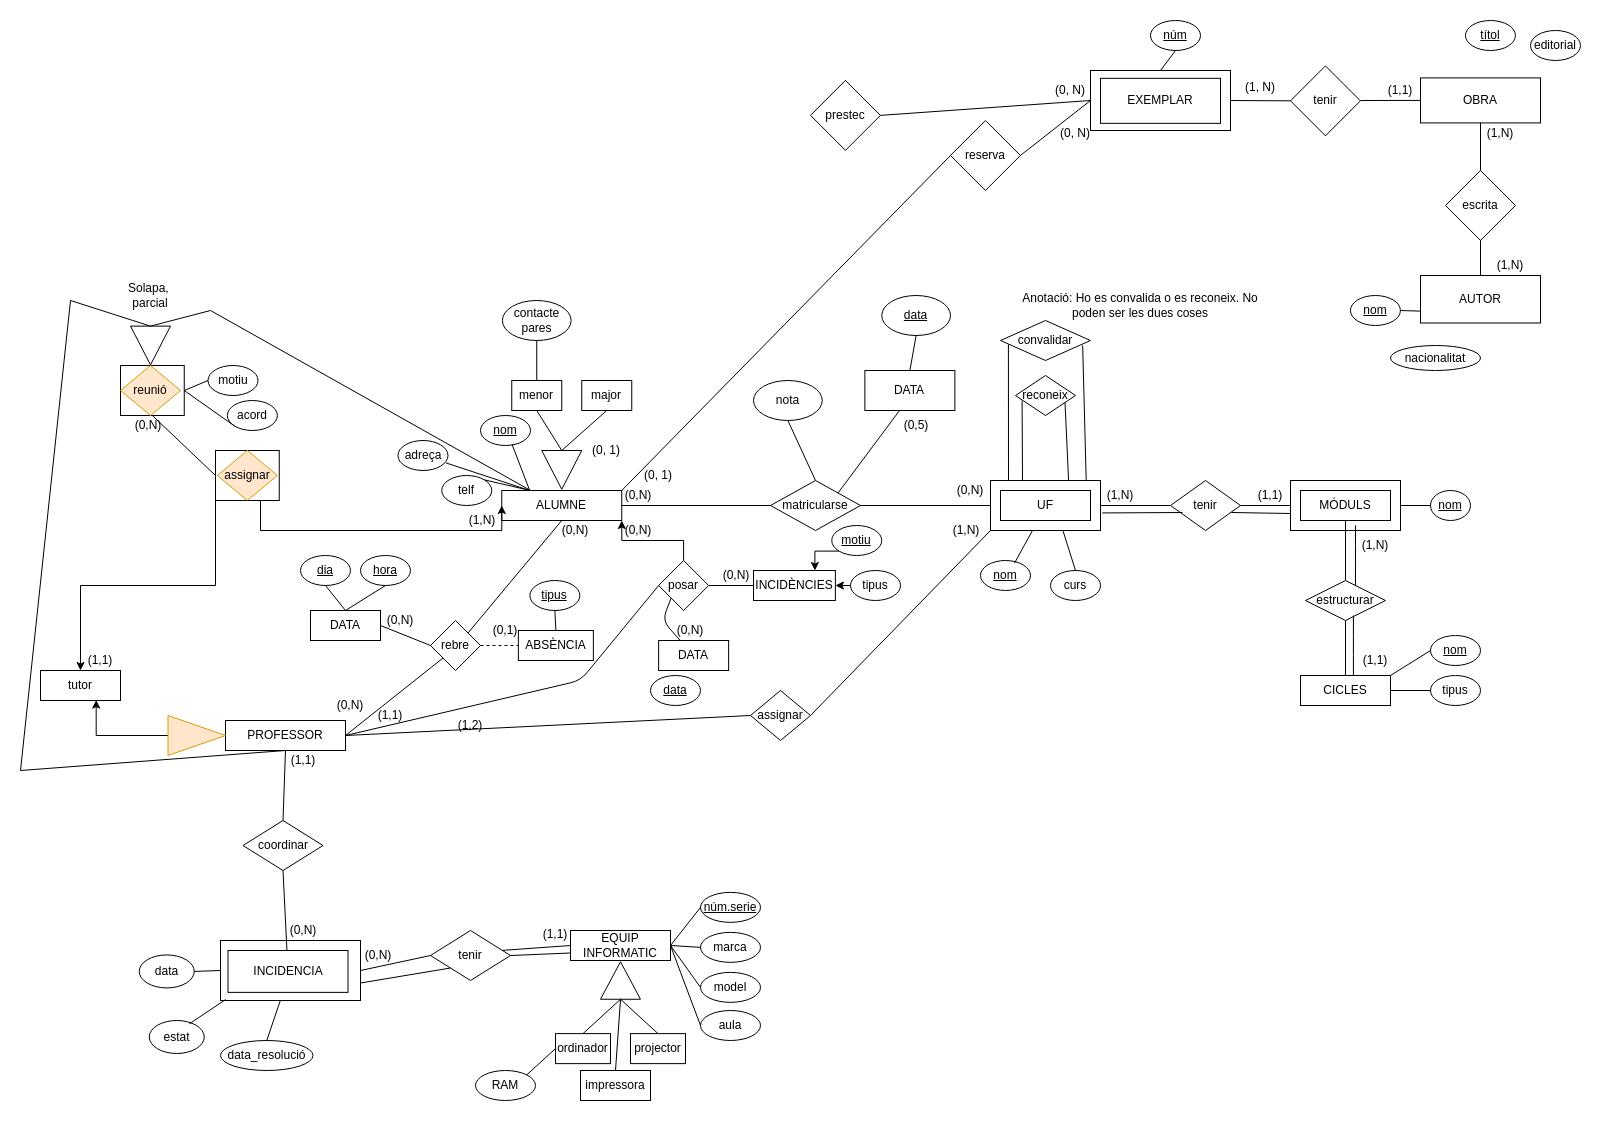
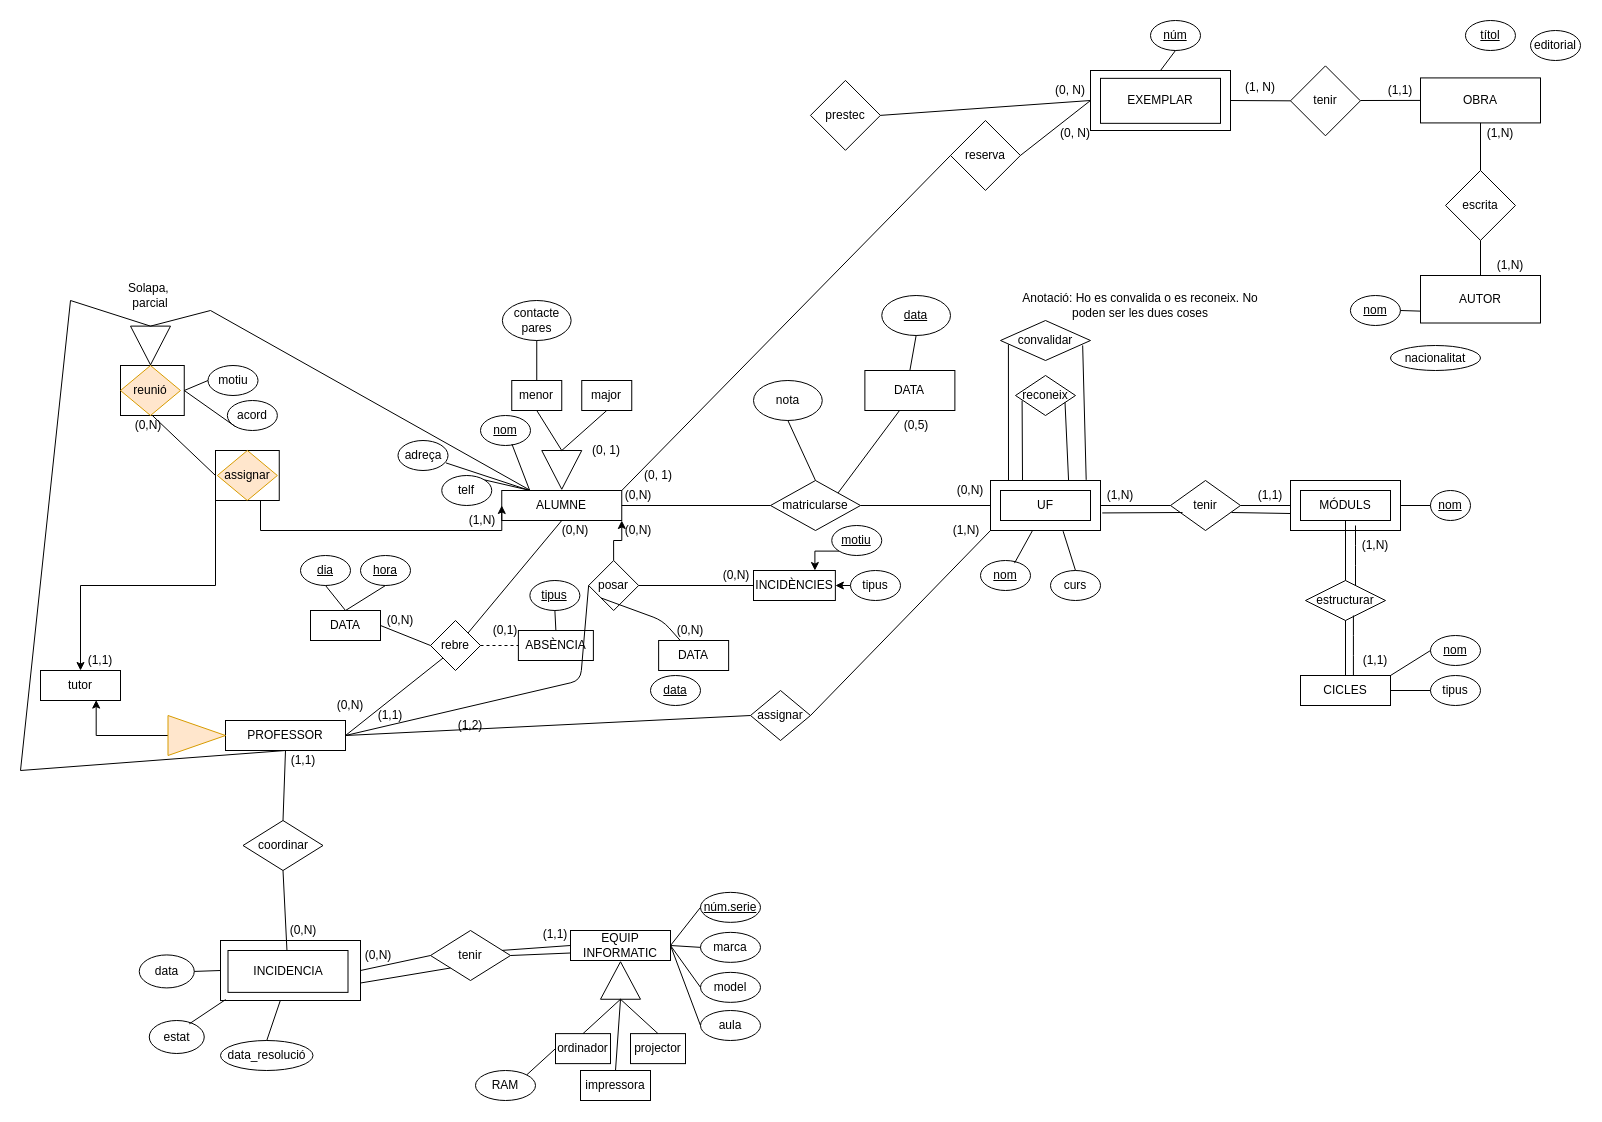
(684, 586) -> (614, 586)
